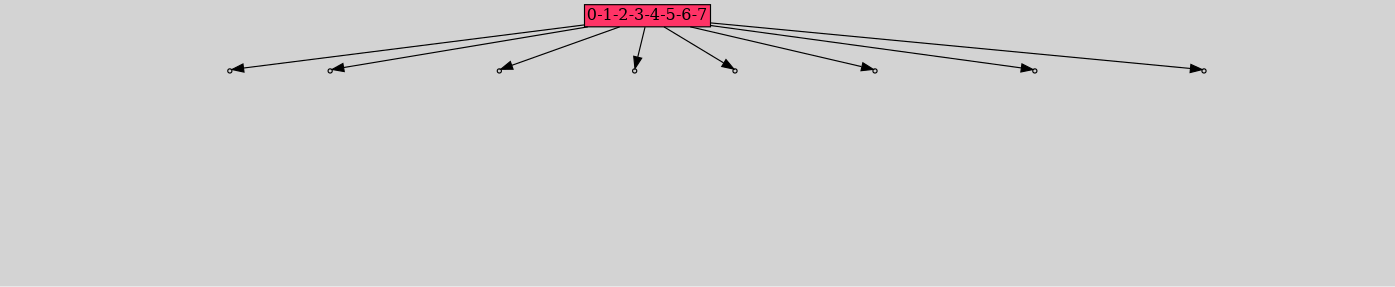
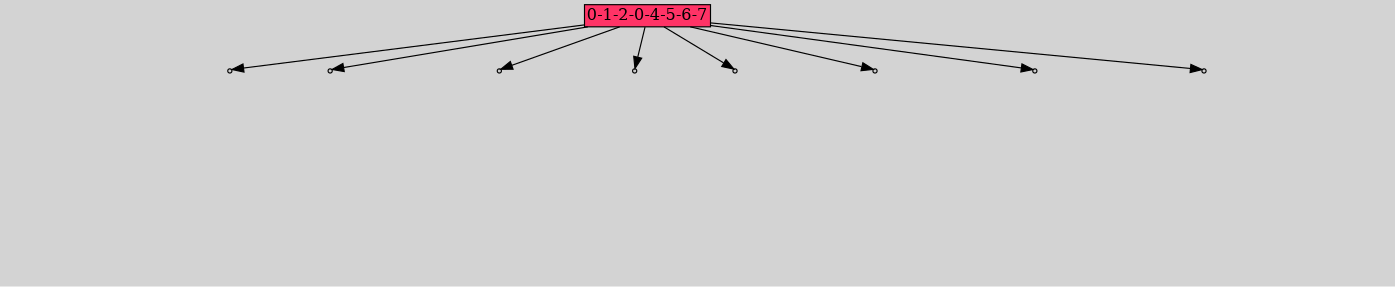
(648, 16) -> (648, 16)
